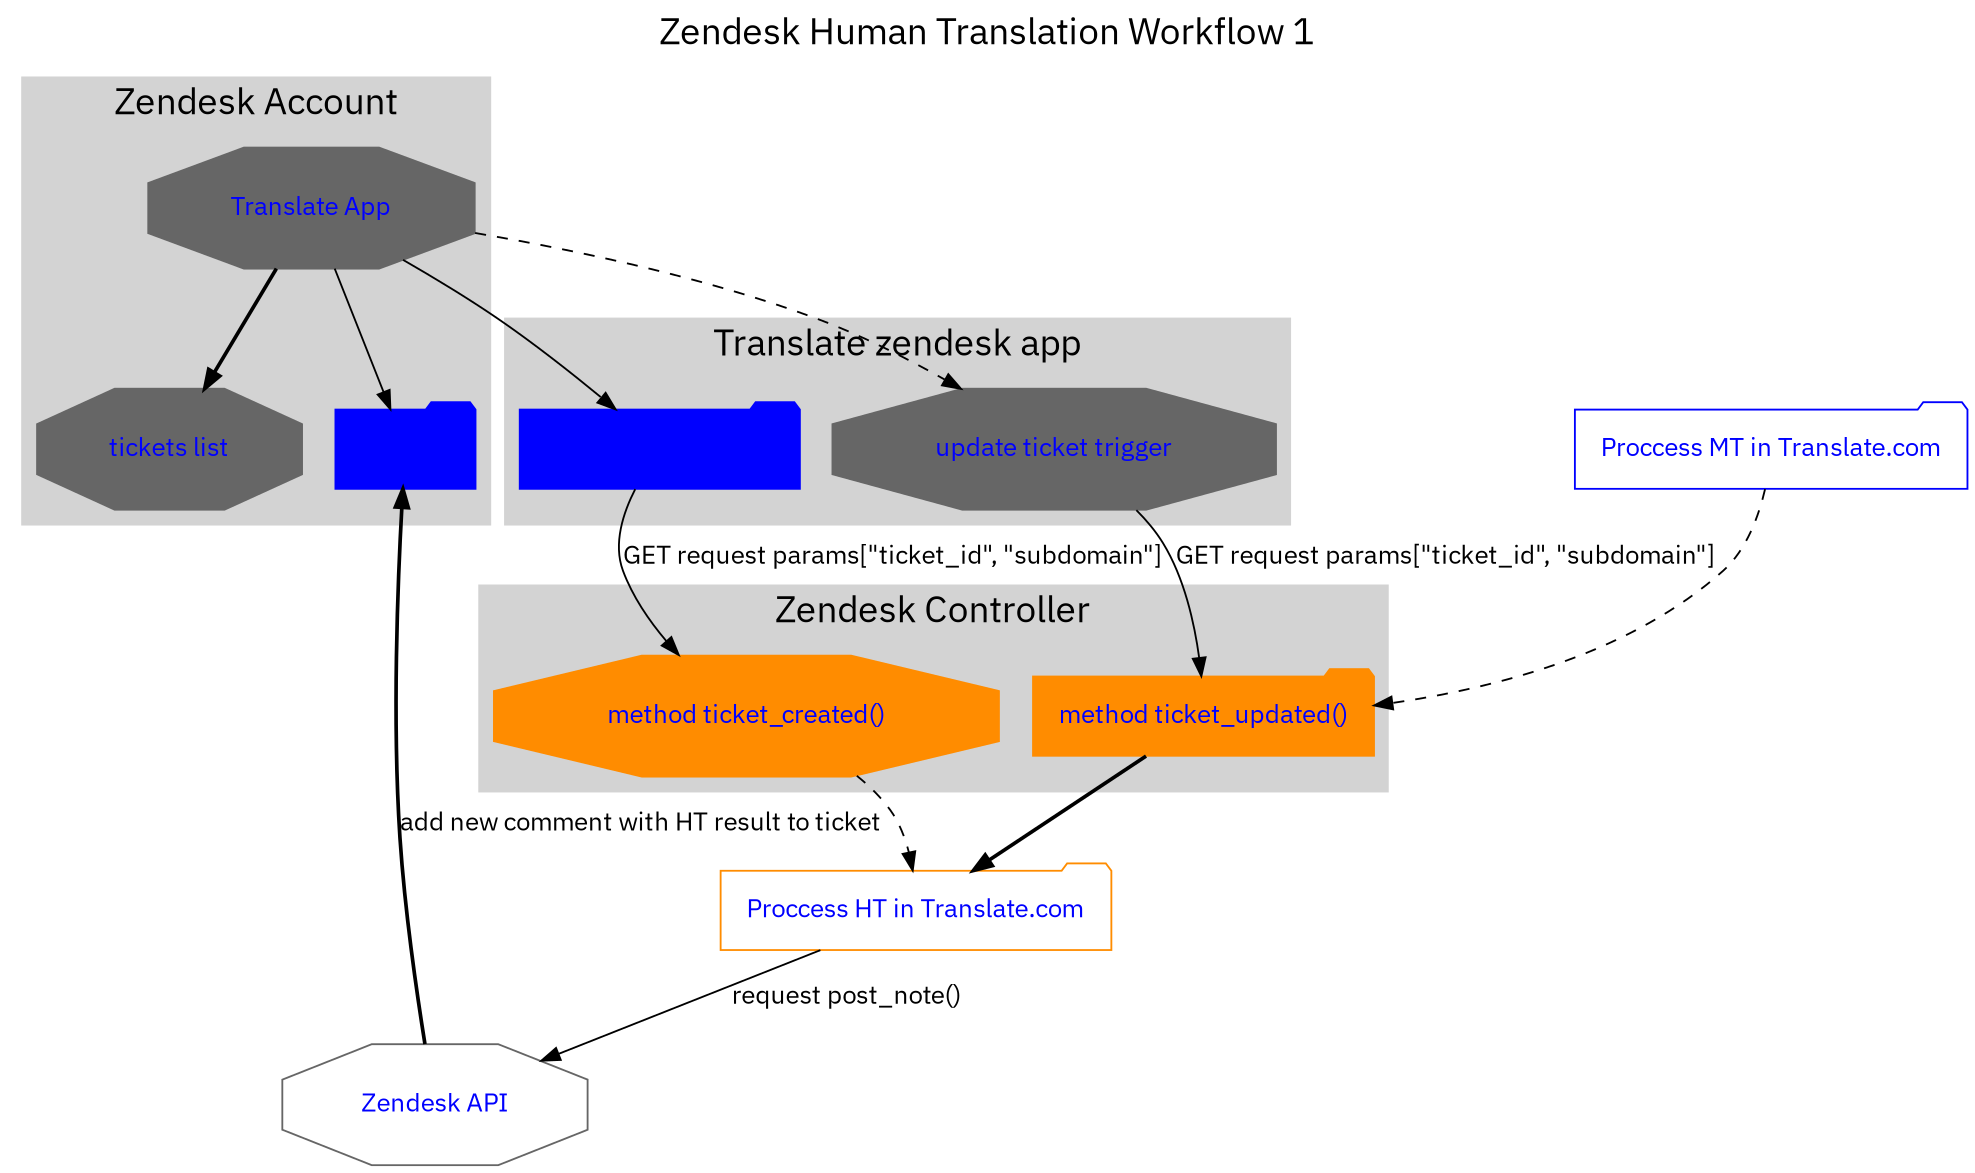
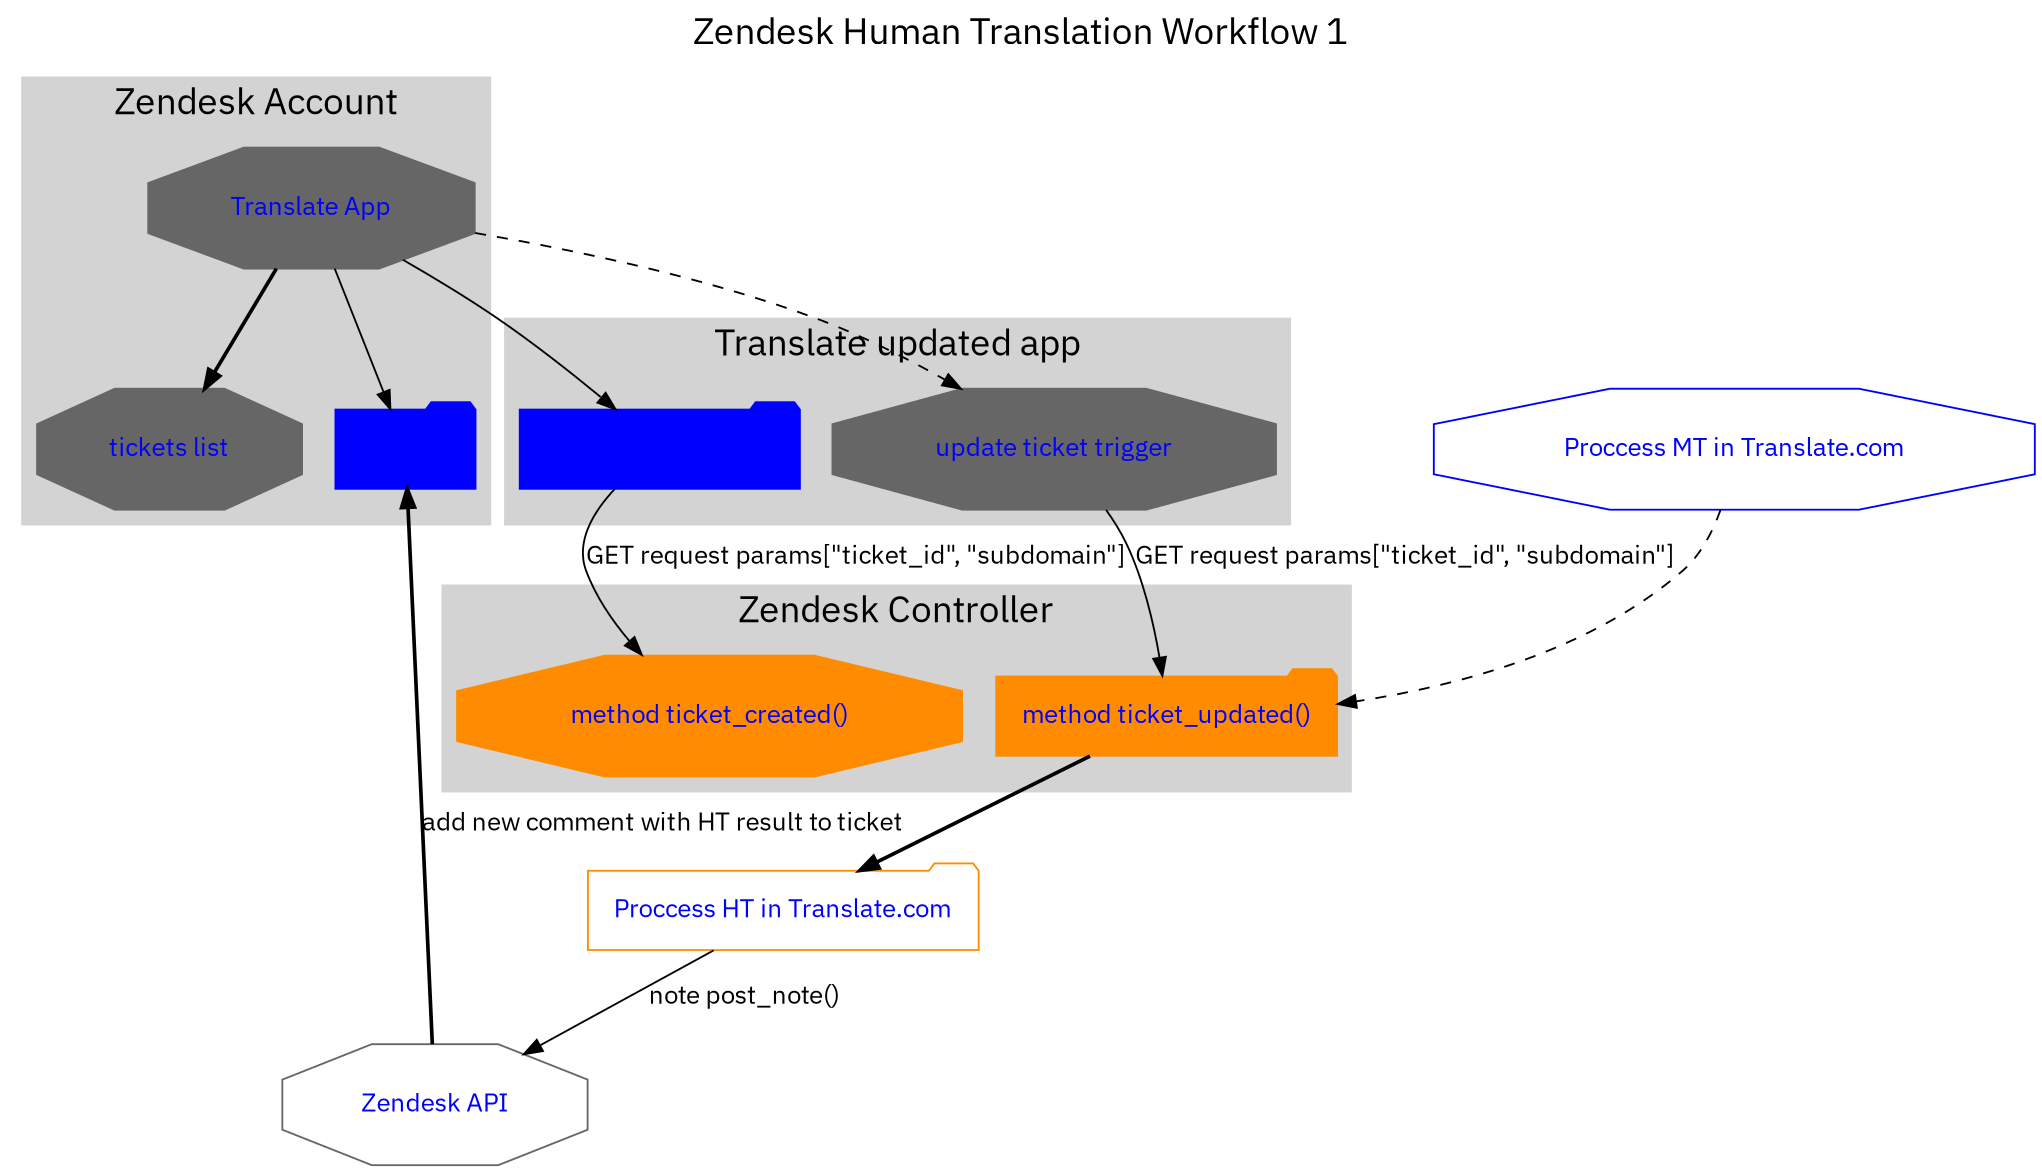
(898, 346) -> (898, 346)
(1771, 449) -> (1734, 449)
(890, 809) -> none
(847, 997) -> (745, 997)
